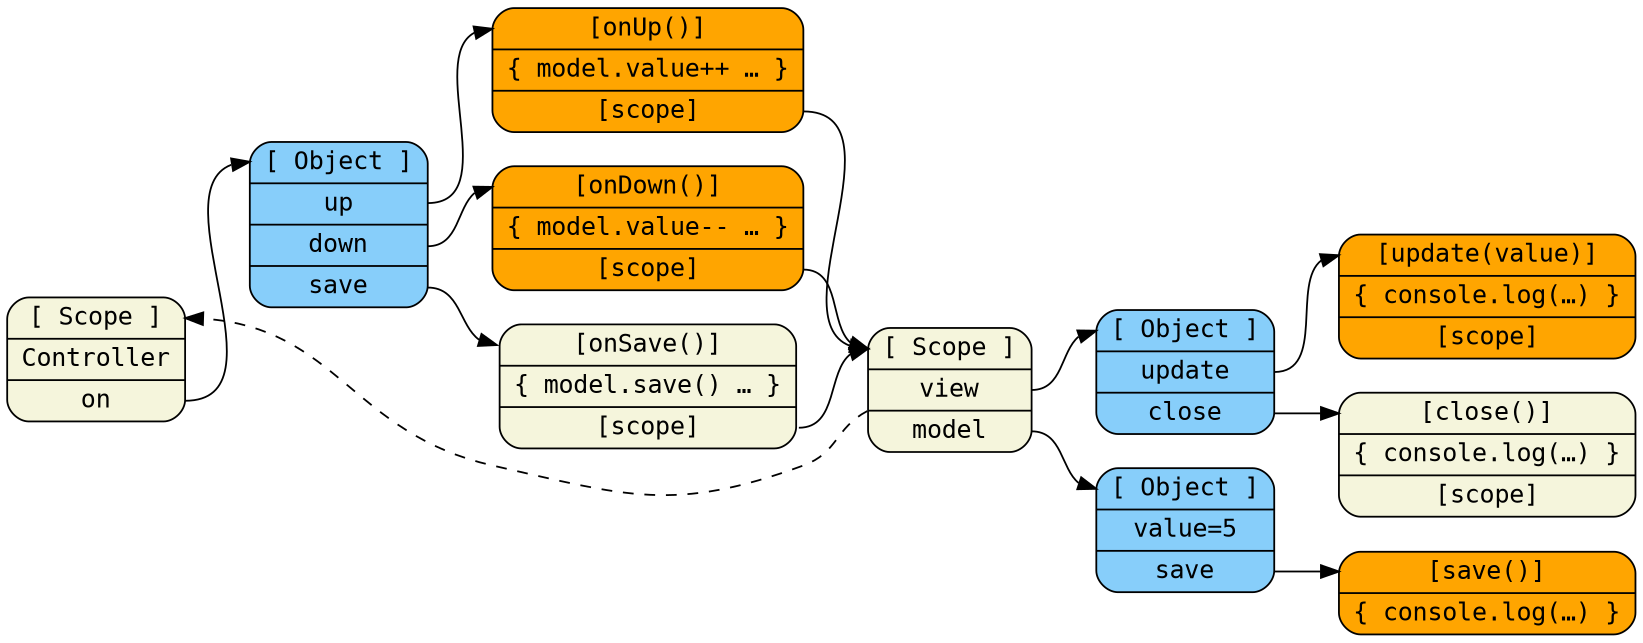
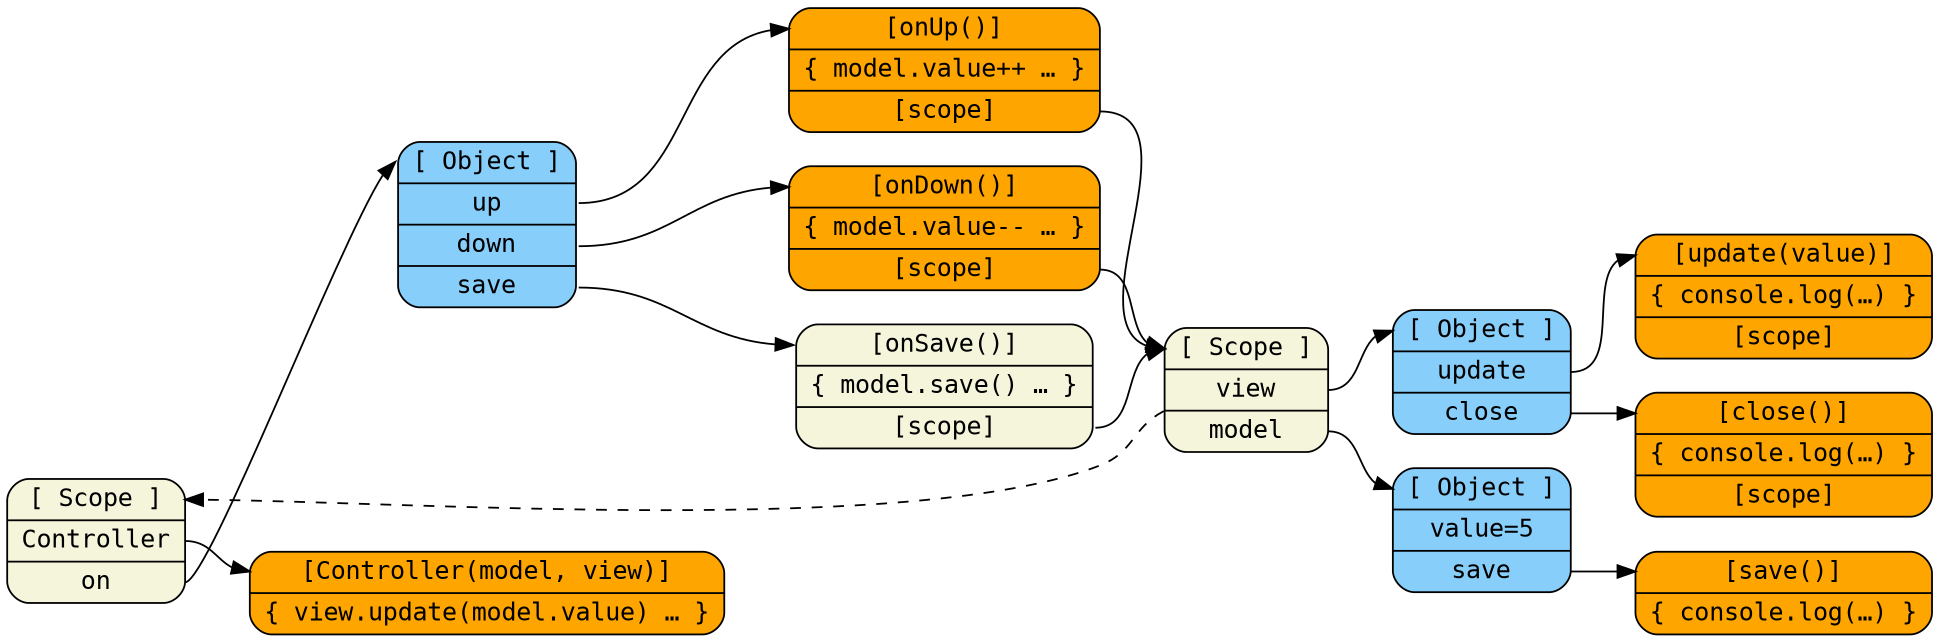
(1487, 455) -> (1784, 455)
none -> (487, 593)
